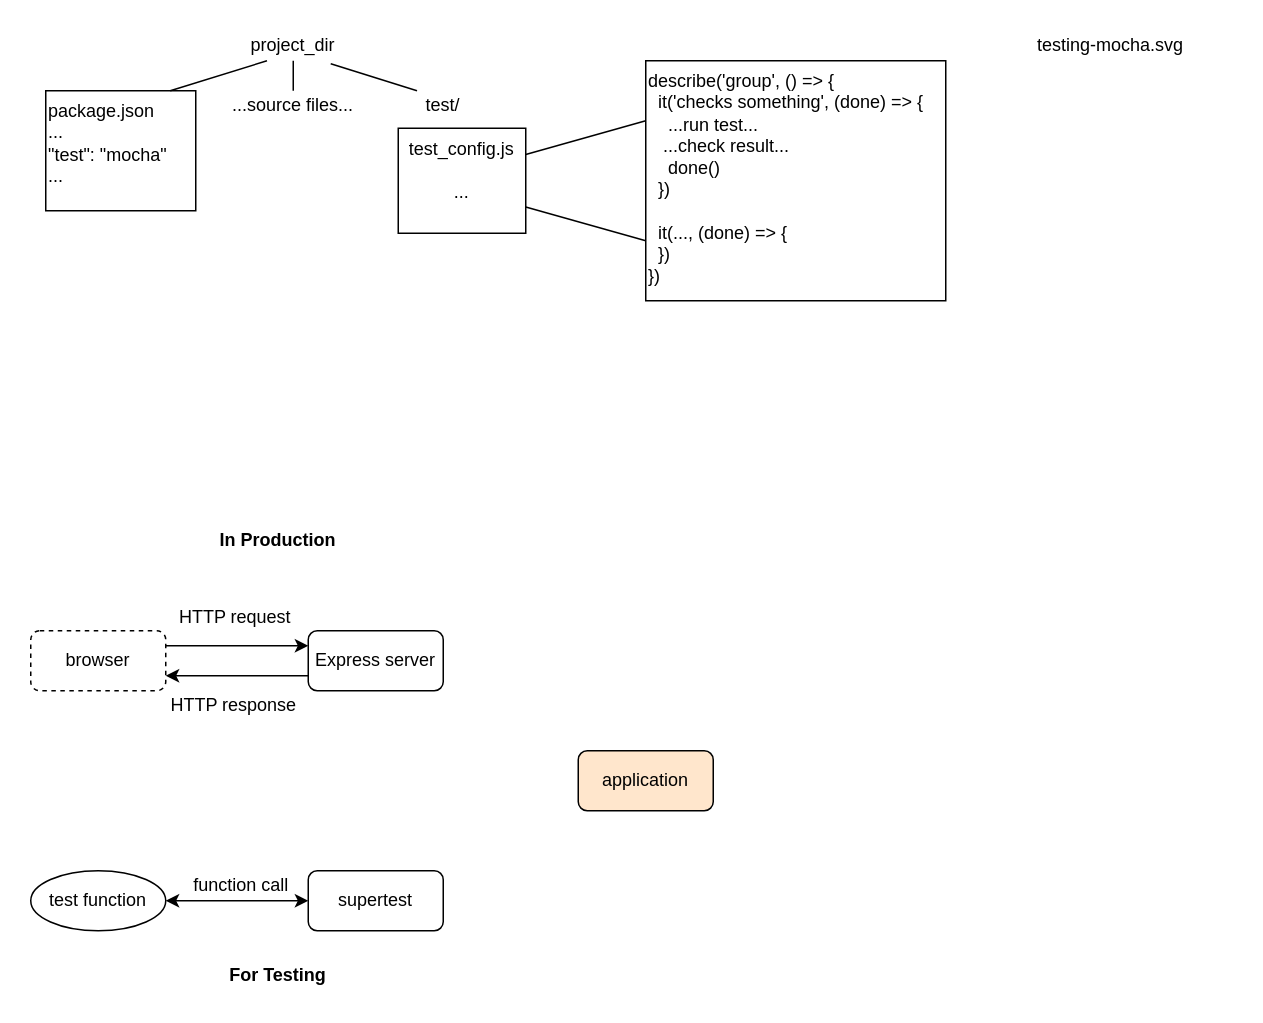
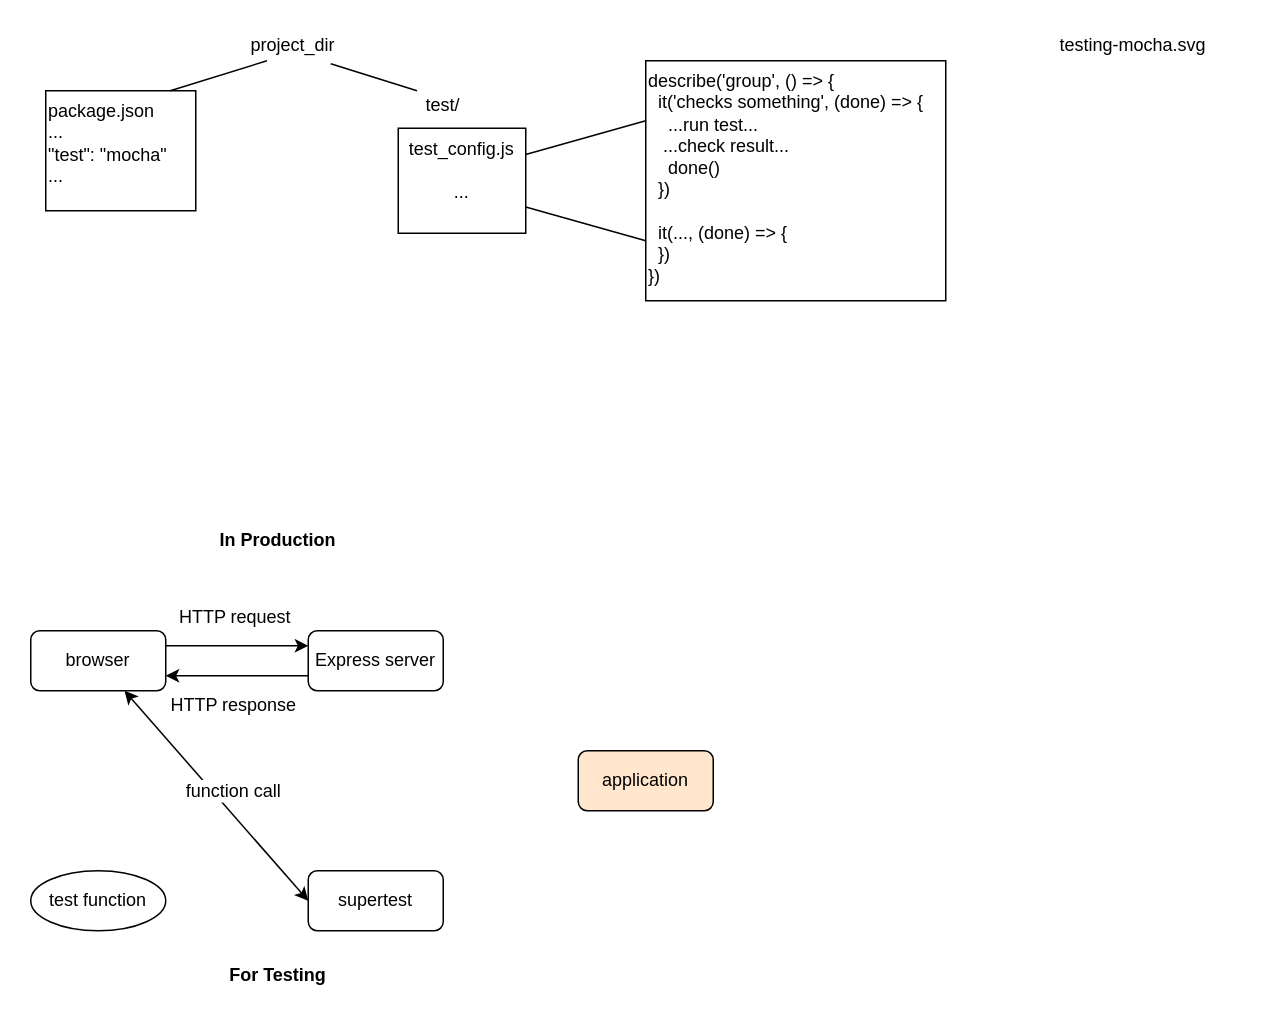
(1111, 46) -> (1133, 46)
(293, 76) -> none
(293, 106) -> none
(98, 661) -> (98, 661)
(238, 901) -> (217, 796)
